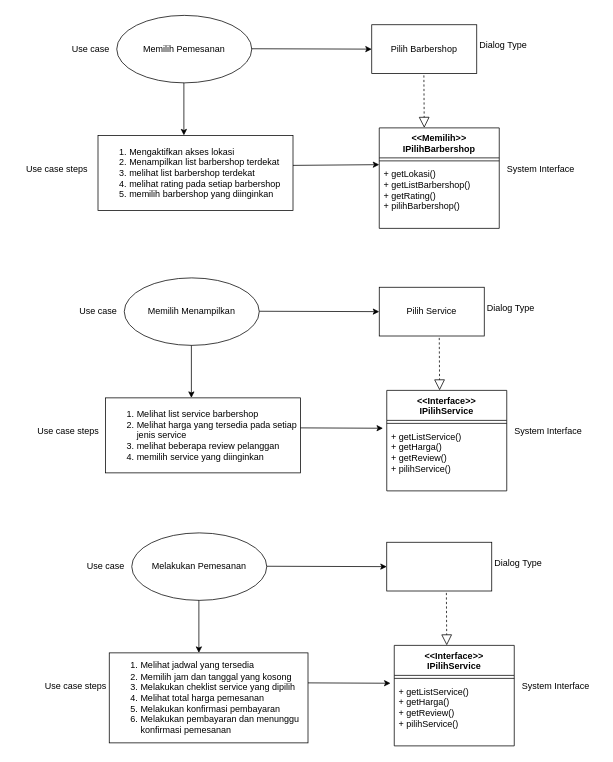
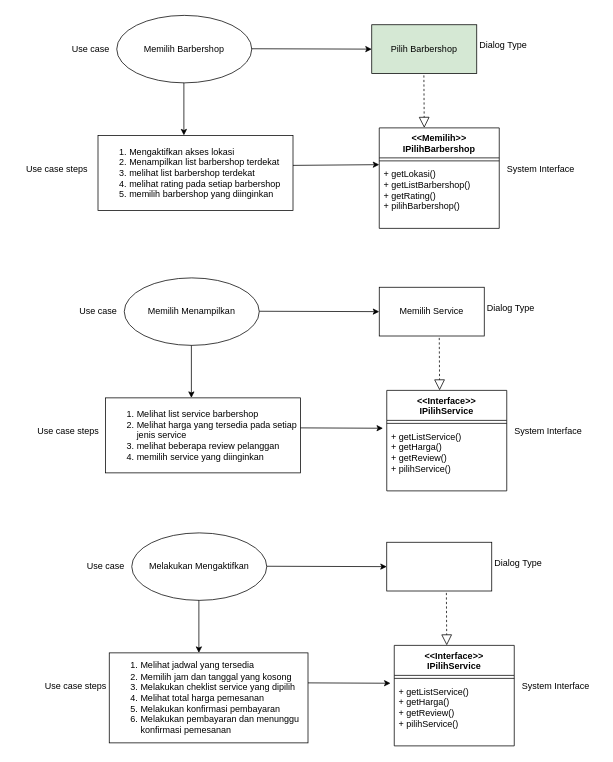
(184, 49) -> (184, 49)
(424, 49) -> (424, 49)
(432, 312) -> (432, 312)
(199, 567) -> (199, 567)
